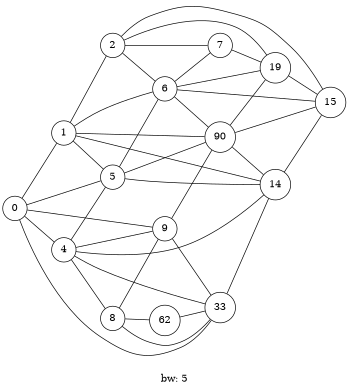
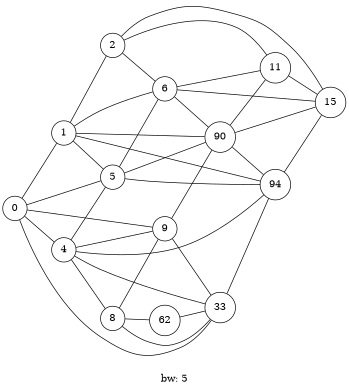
(220, 45) -> none
(275, 68) -> (275, 68)
(275, 185) -> (275, 185)
